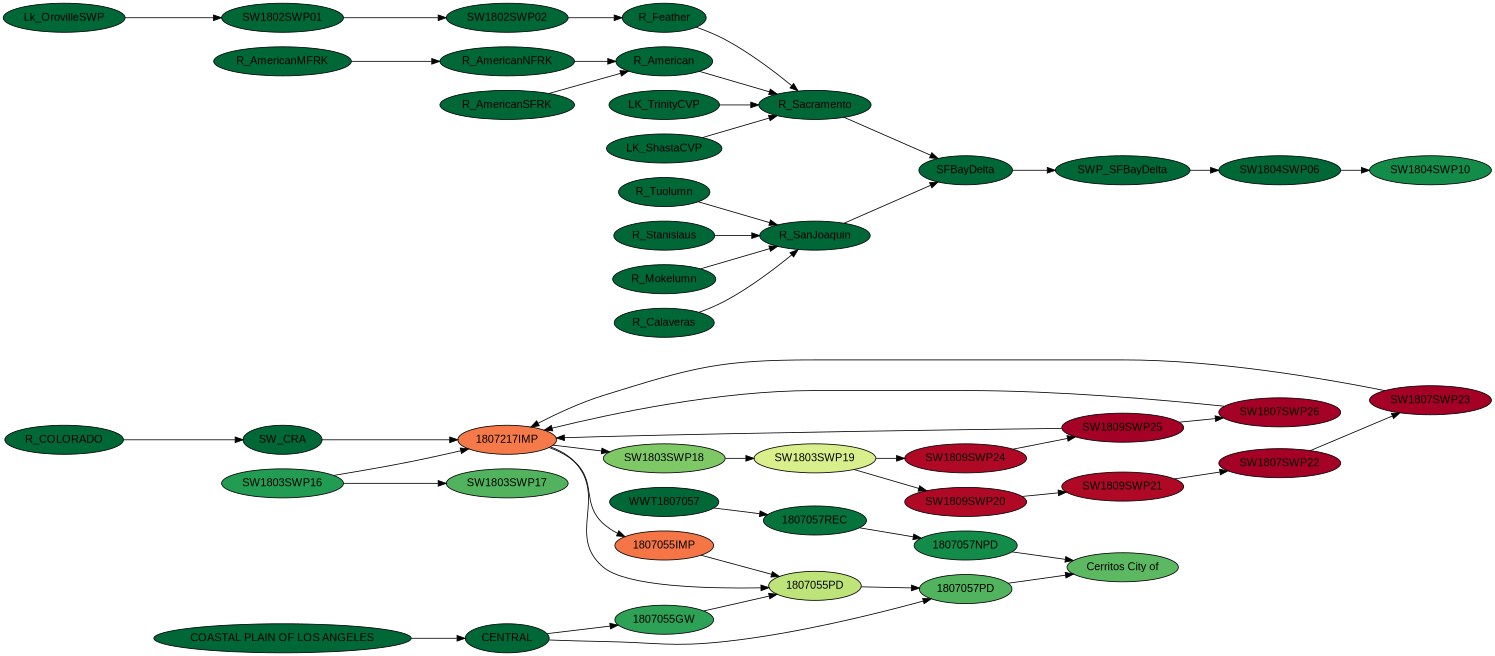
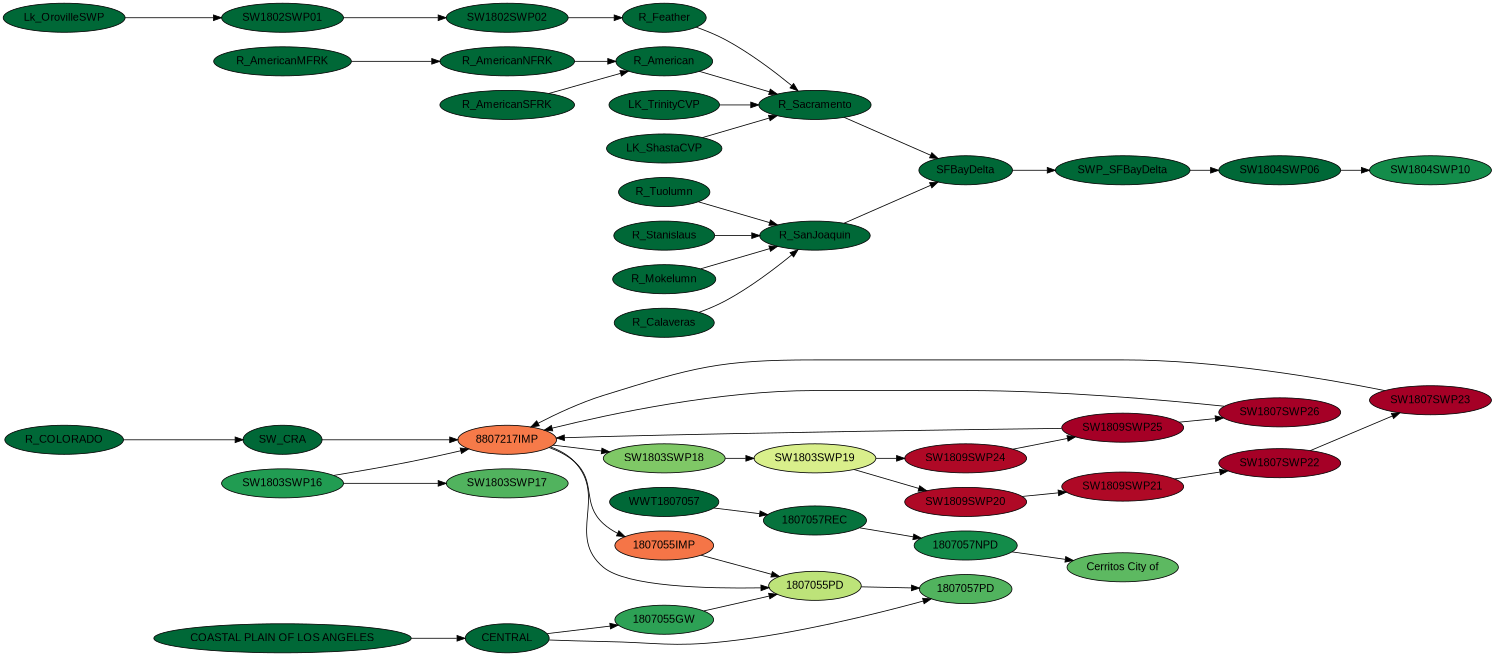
(507, 440) -> (507, 440)
(1037, 579) -> none
